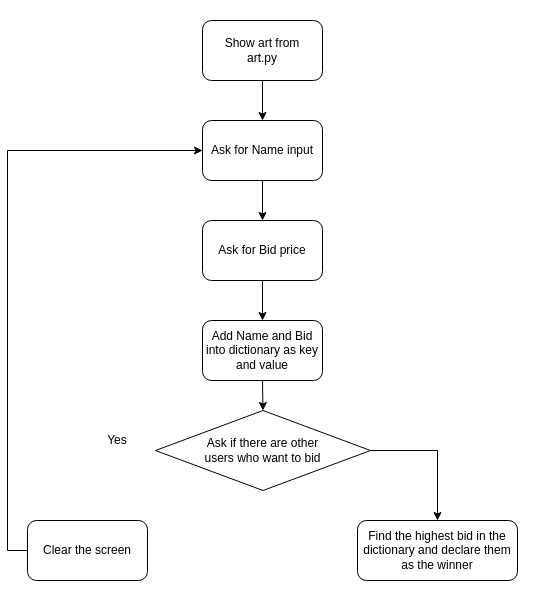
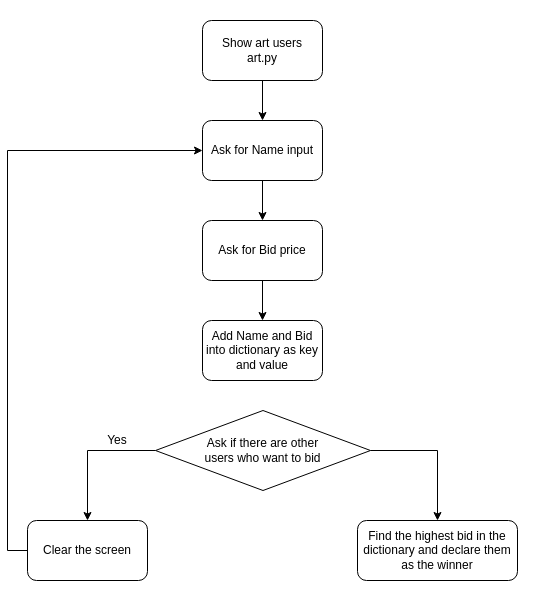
(263, 51) -> (263, 51)
(263, 392) -> none
none -> (91, 451)
